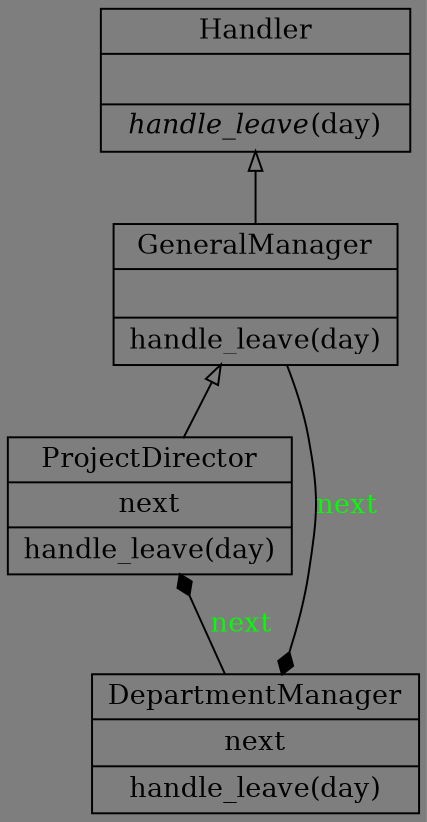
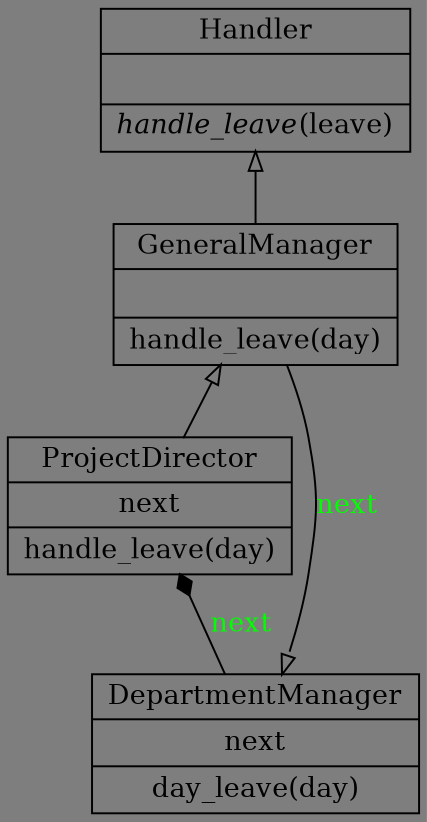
(347, 125) -> (347, 125)
(316, 508) -> (316, 508)
(256, 789) -> (256, 789)
